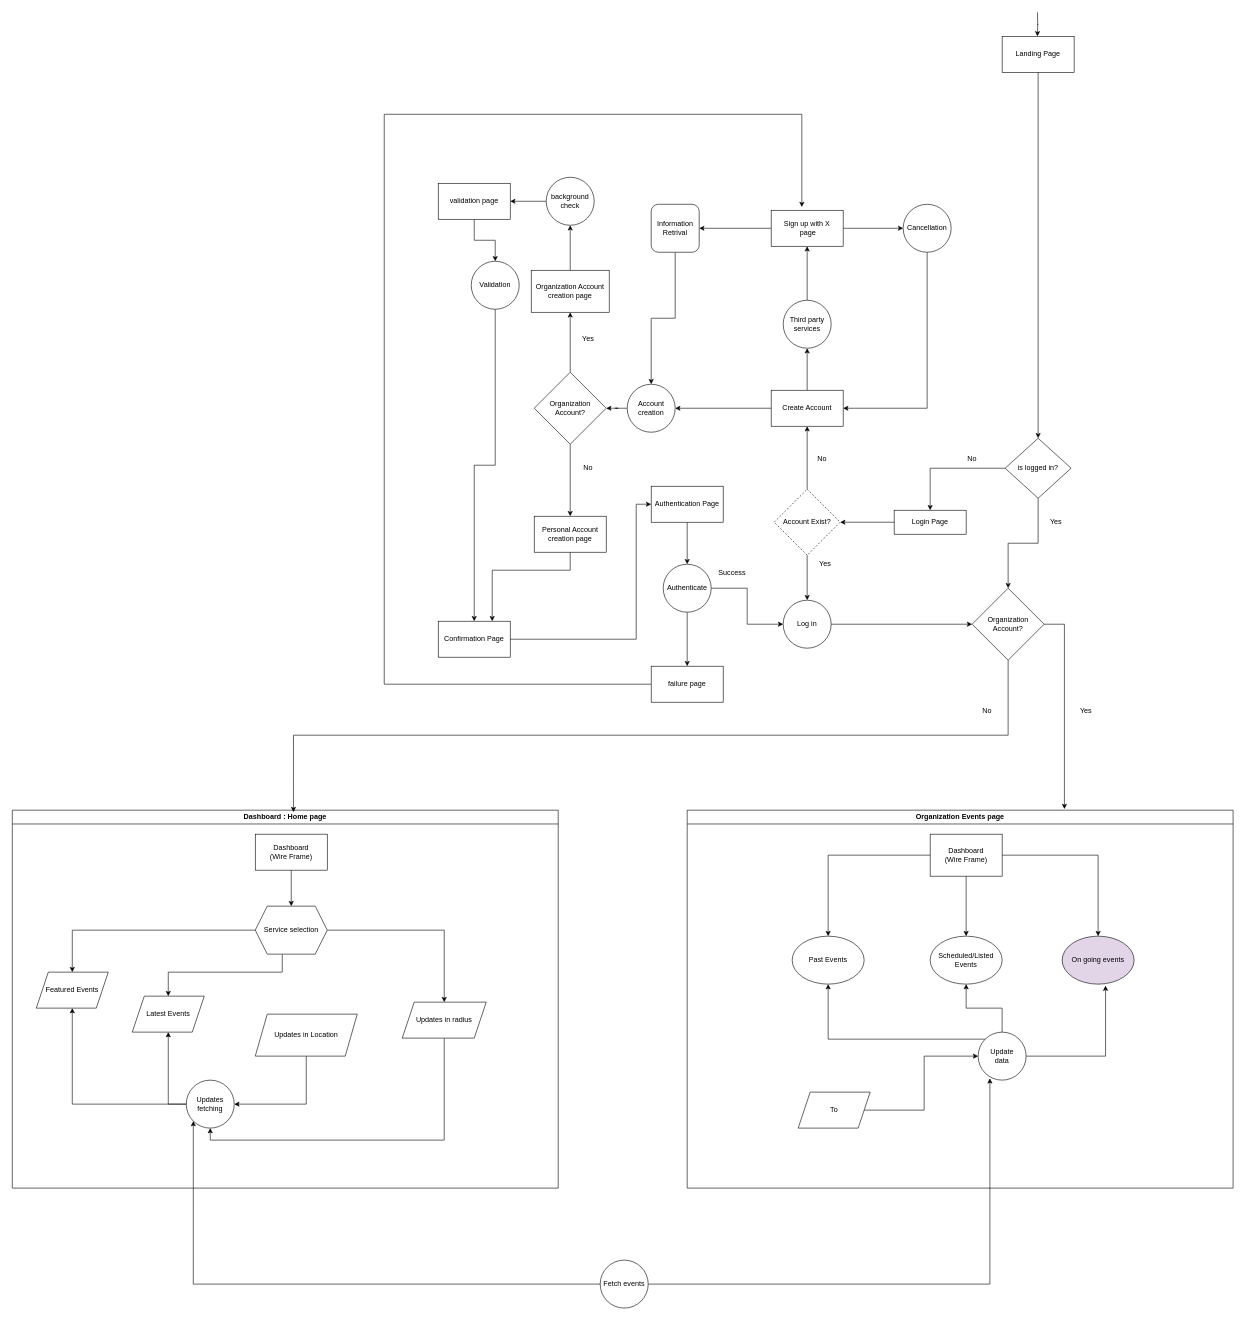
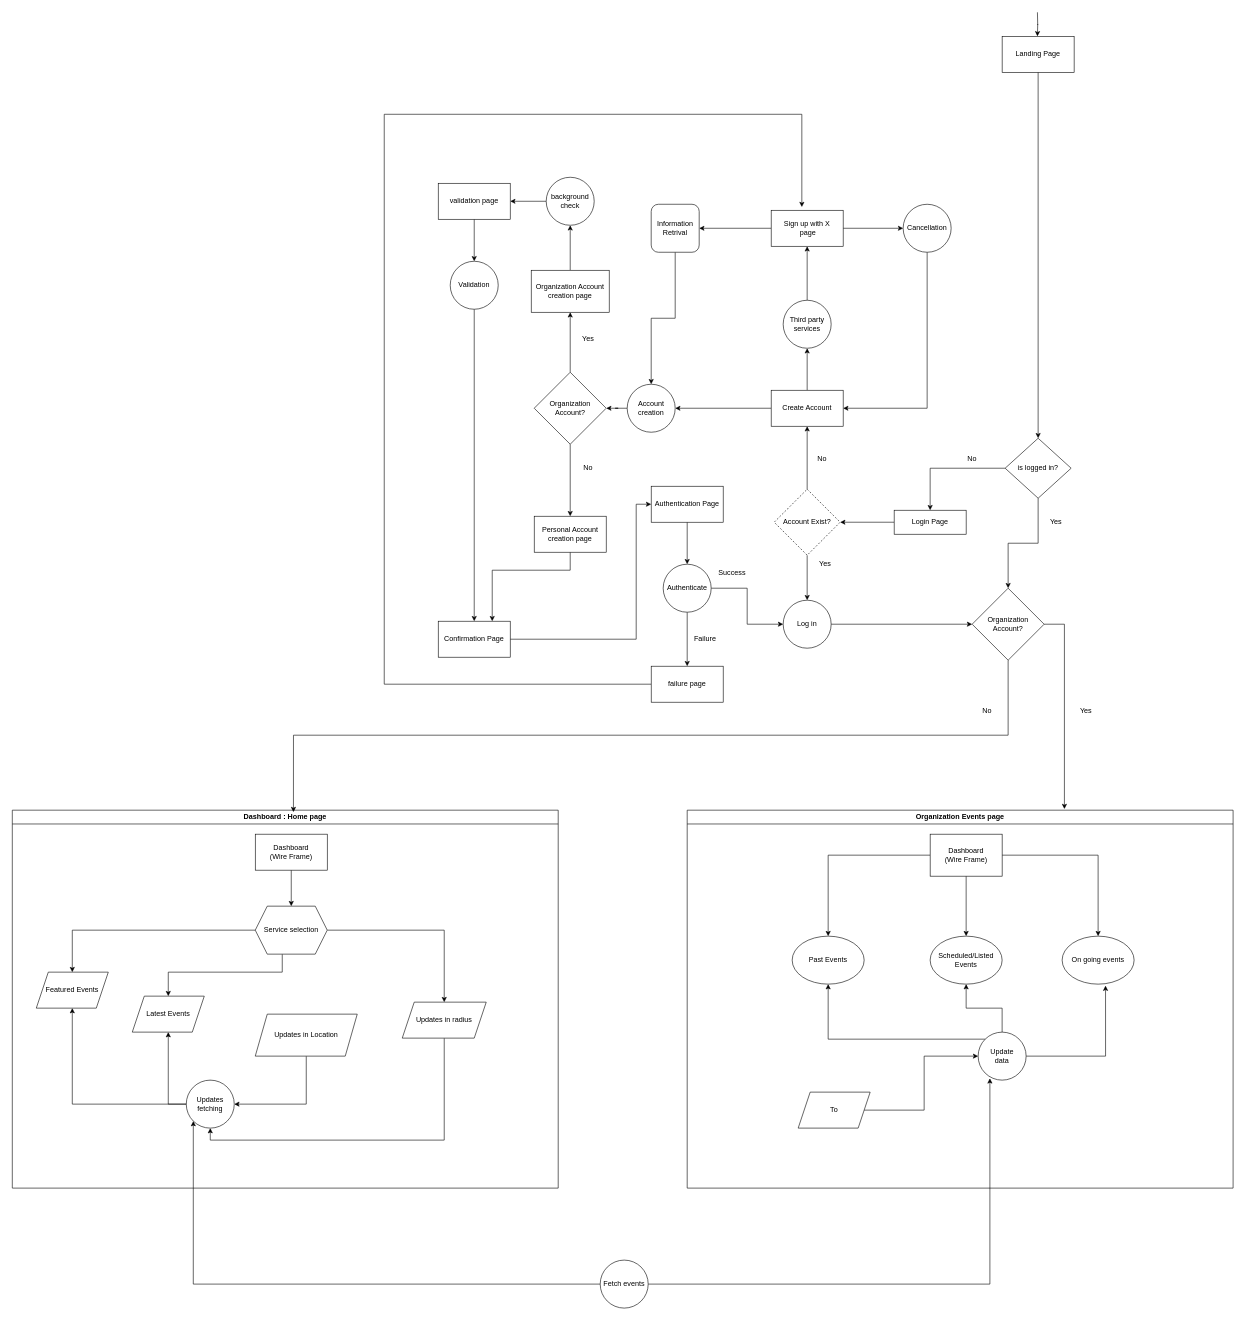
(495, 285) -> (474, 285)
none -> (705, 639)
(1098, 960) -> (1098, 960)
